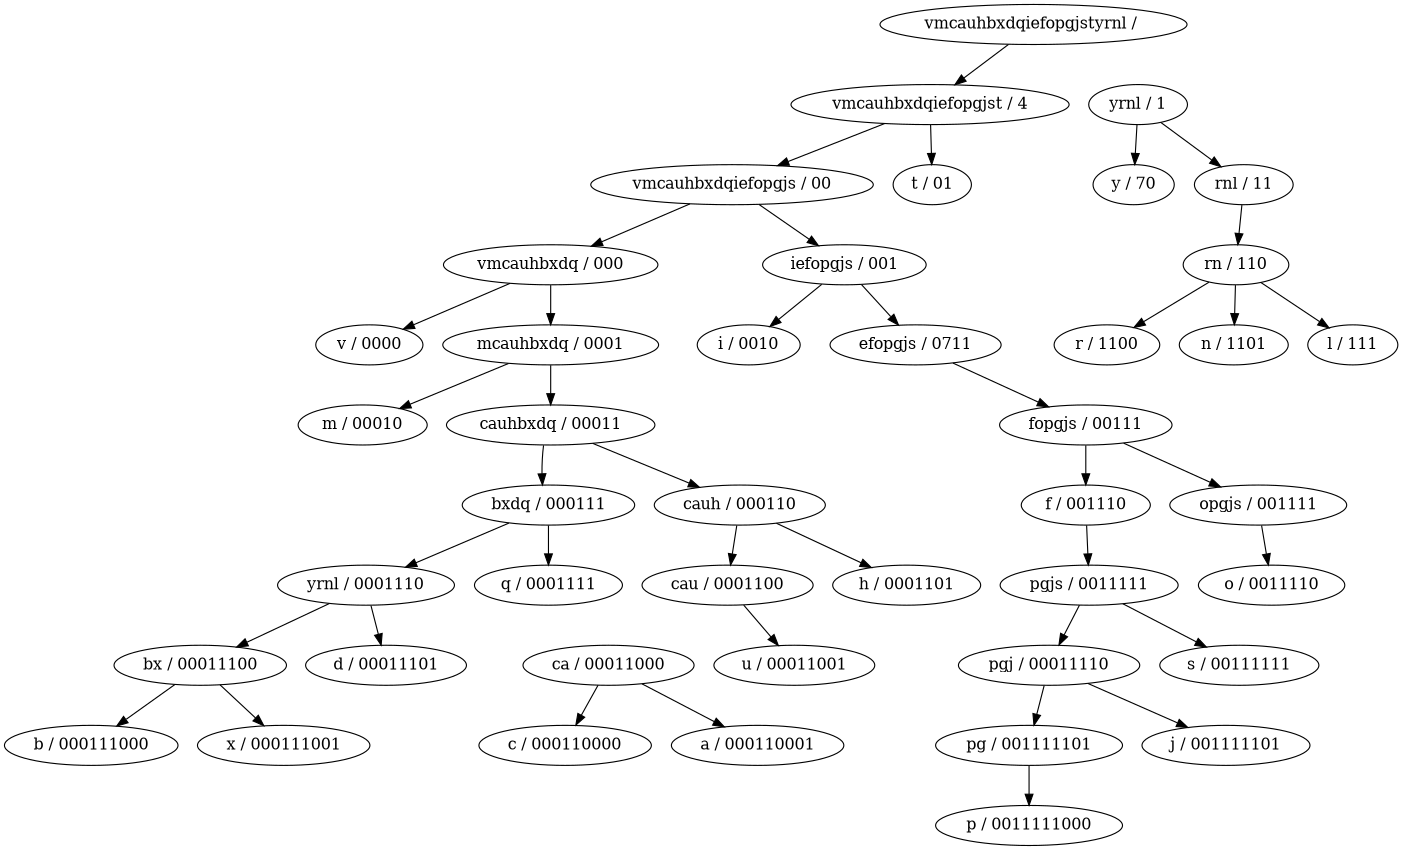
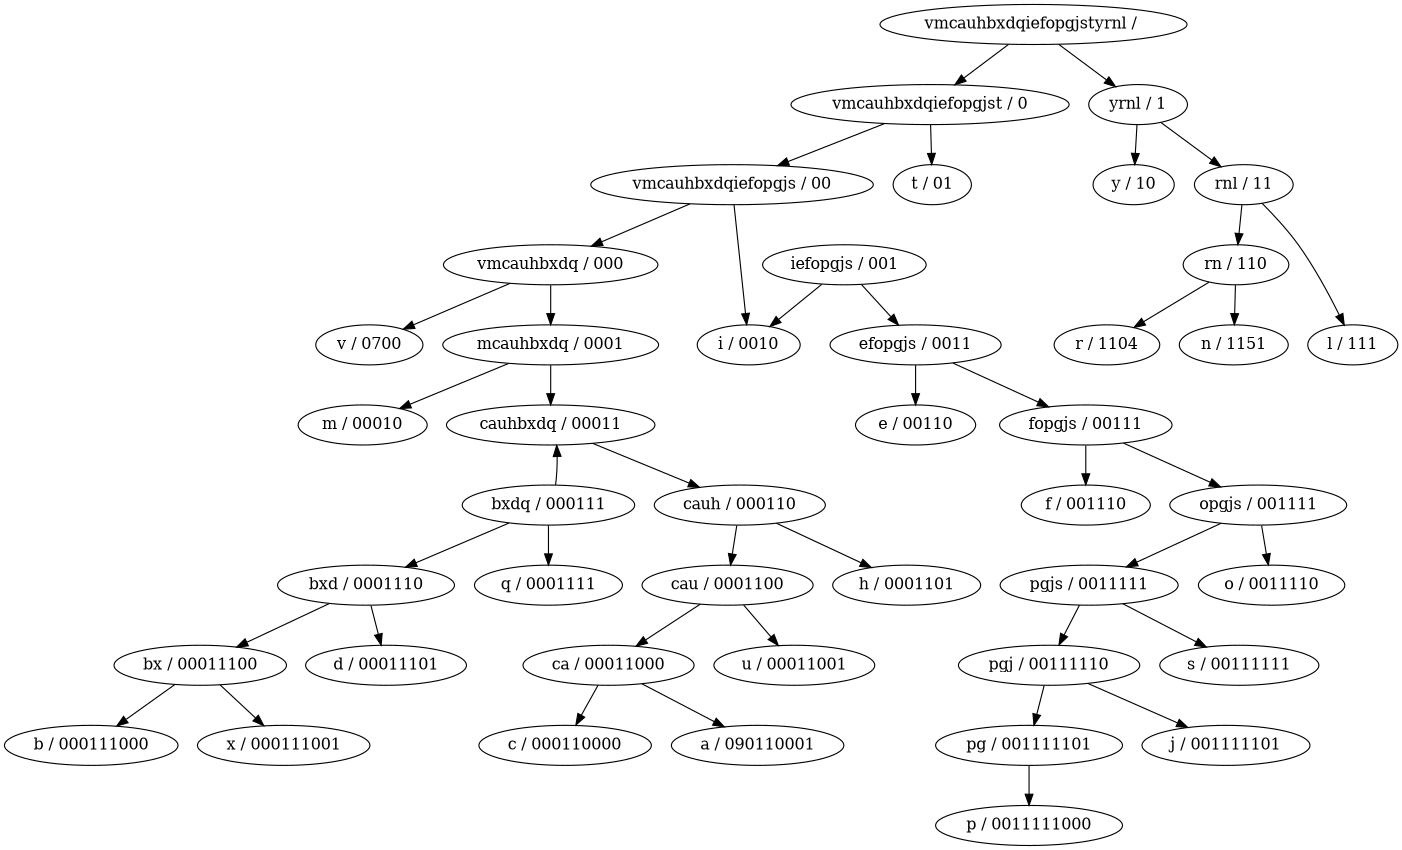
none -> (1083, 62)
(930, 105) -> (930, 105)
(1134, 185) -> (1134, 185)
(784, 222) -> (740, 259)
(1290, 302) -> (1306, 256)
(369, 345) -> (369, 345)
(916, 345) -> (916, 345)
(1107, 345) -> (1107, 345)
(1234, 345) -> (1234, 345)
none -> (916, 425)
(542, 460) -> (557, 471)
(1087, 540) -> (1179, 543)
(366, 585) -> (366, 585)
none -> (673, 622)
(1049, 665) -> (1049, 665)
(758, 745) -> (758, 745)
